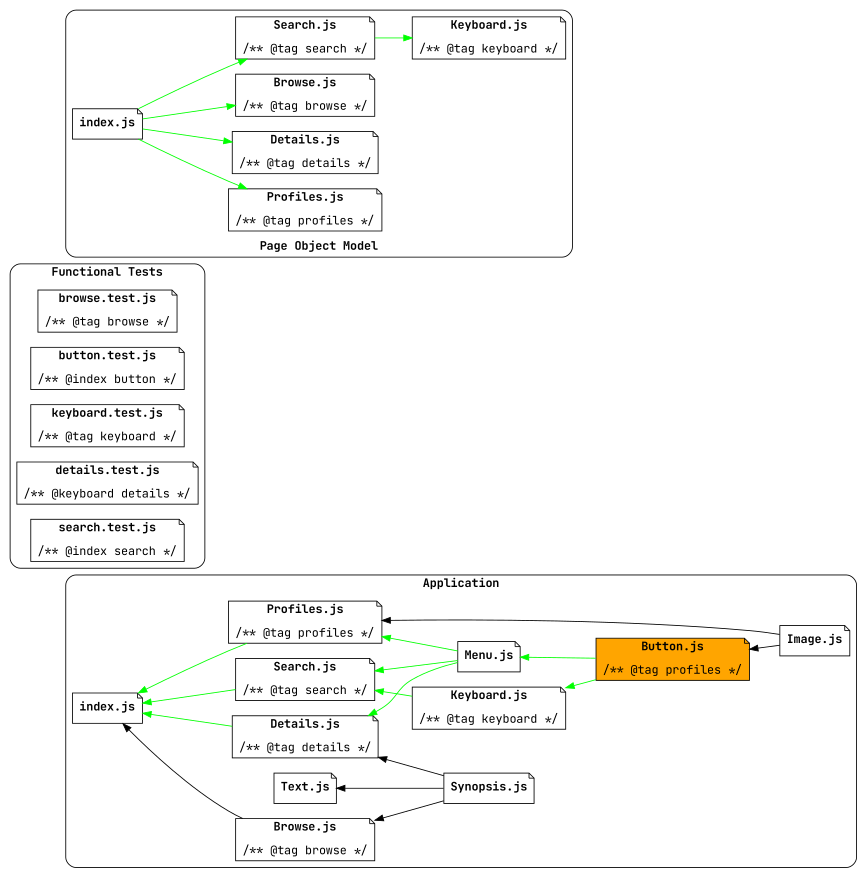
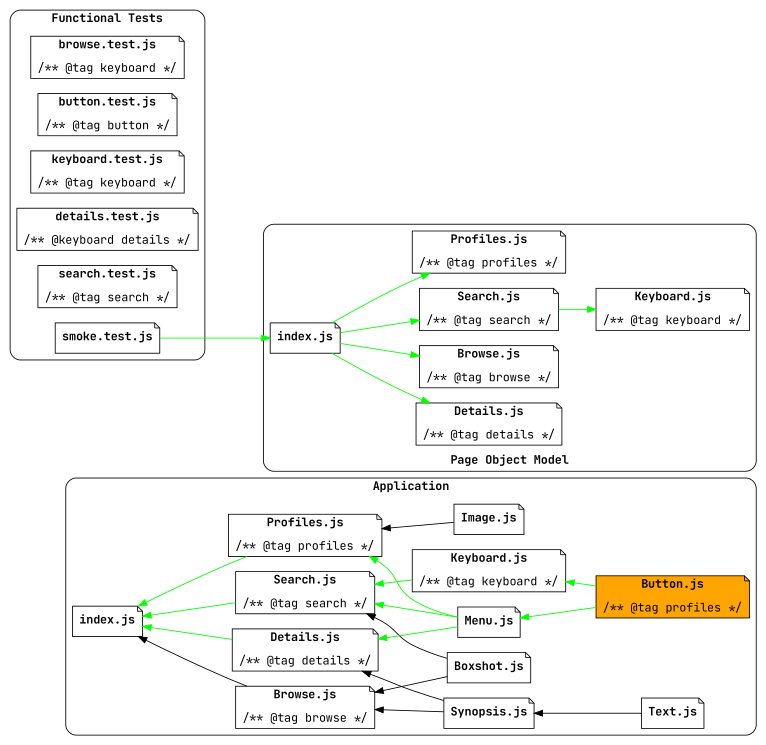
(107, 322) -> (107, 68)
none -> (107, 338)
(107, 379) -> (107, 126)
(107, 551) -> (107, 298)
(769, 647) -> none
none -> (489, 668)
(394, 788) -> (592, 713)
